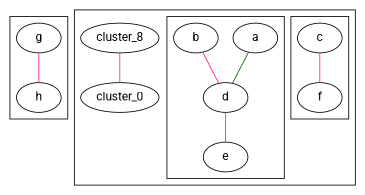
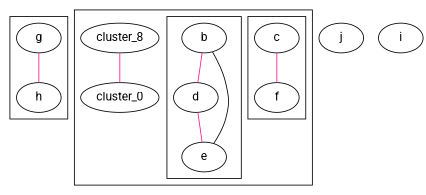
(255, 38) -> none
none -> (341, 38)
none -> (401, 38)
none -> (228, 98)
